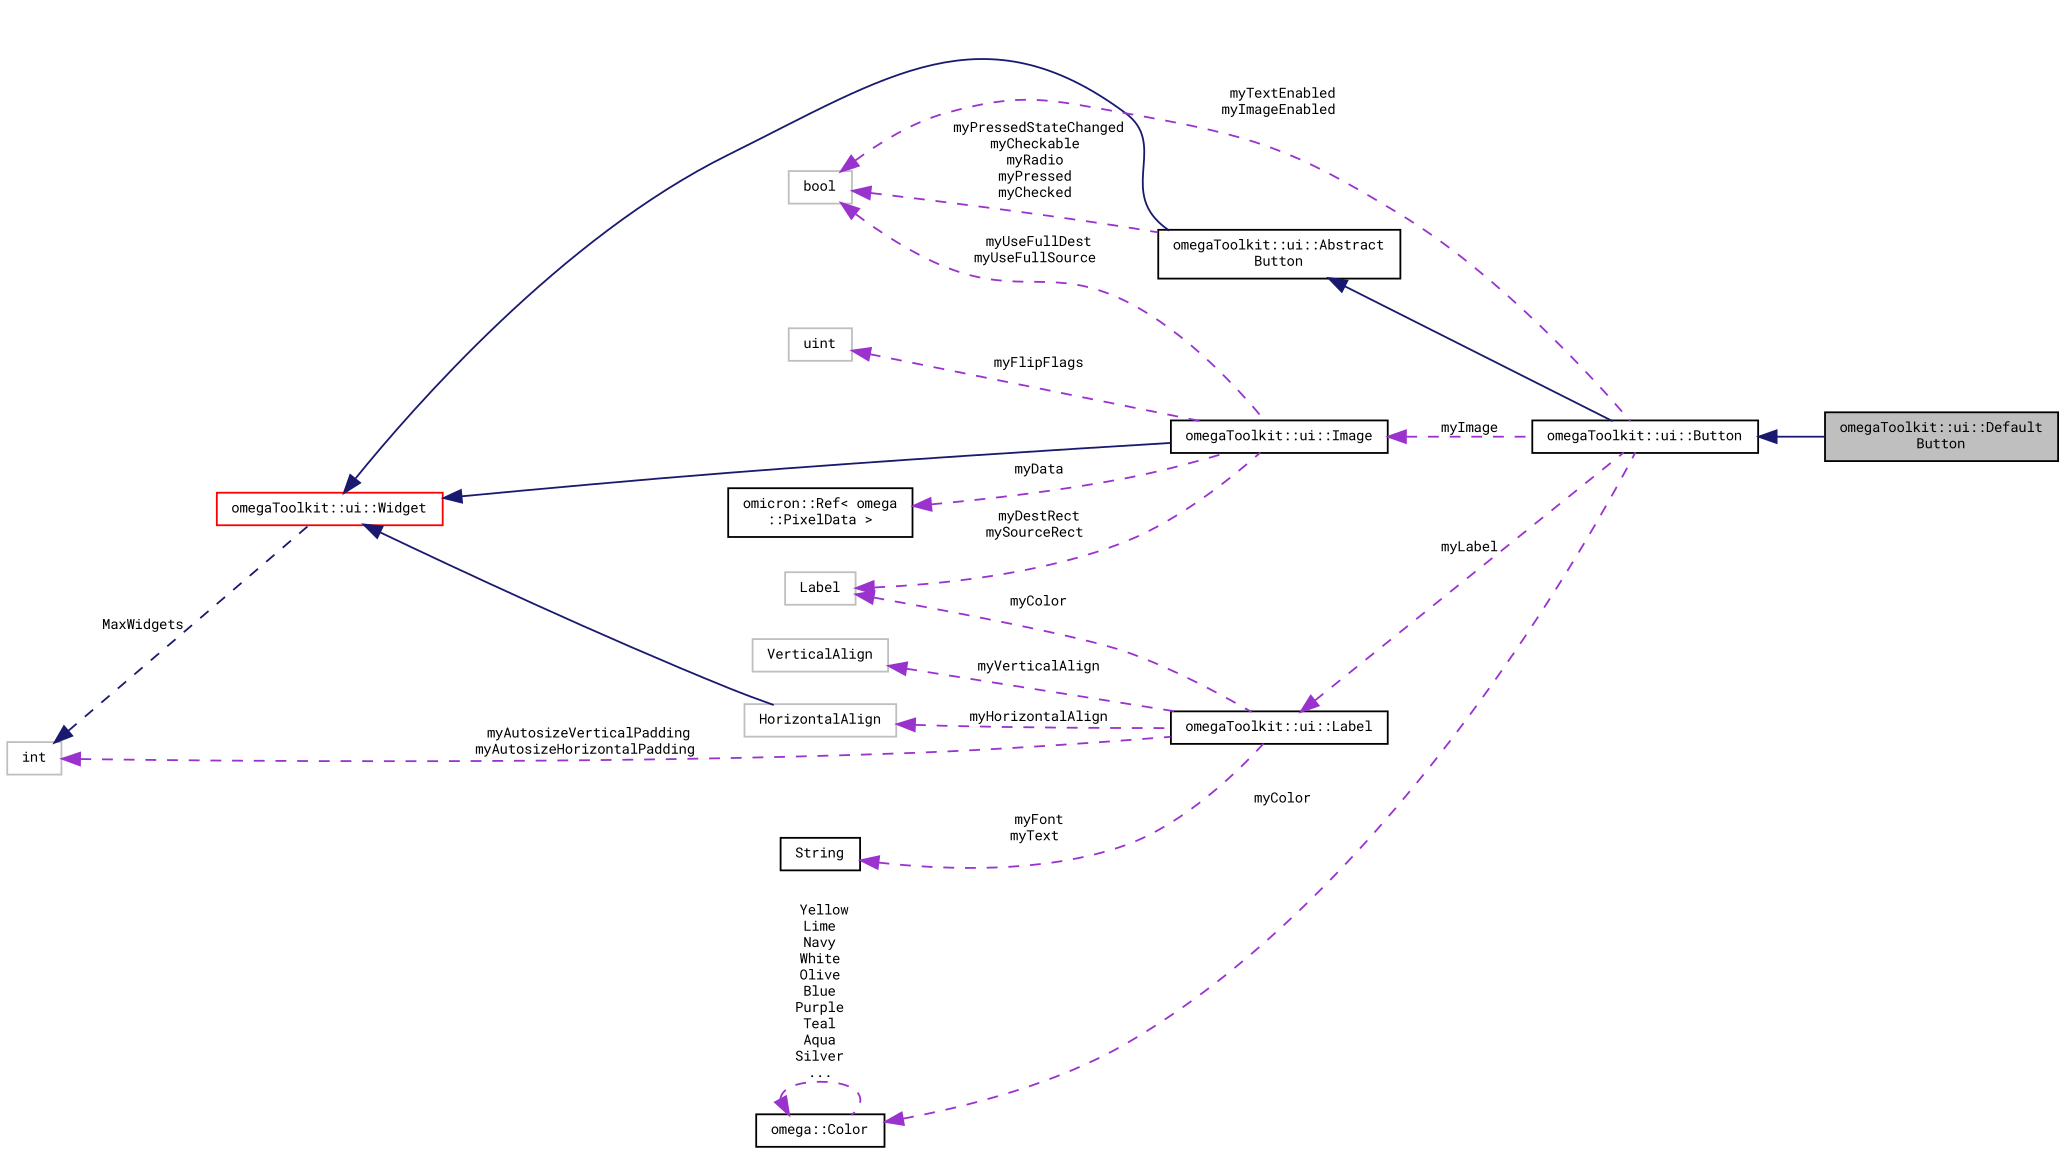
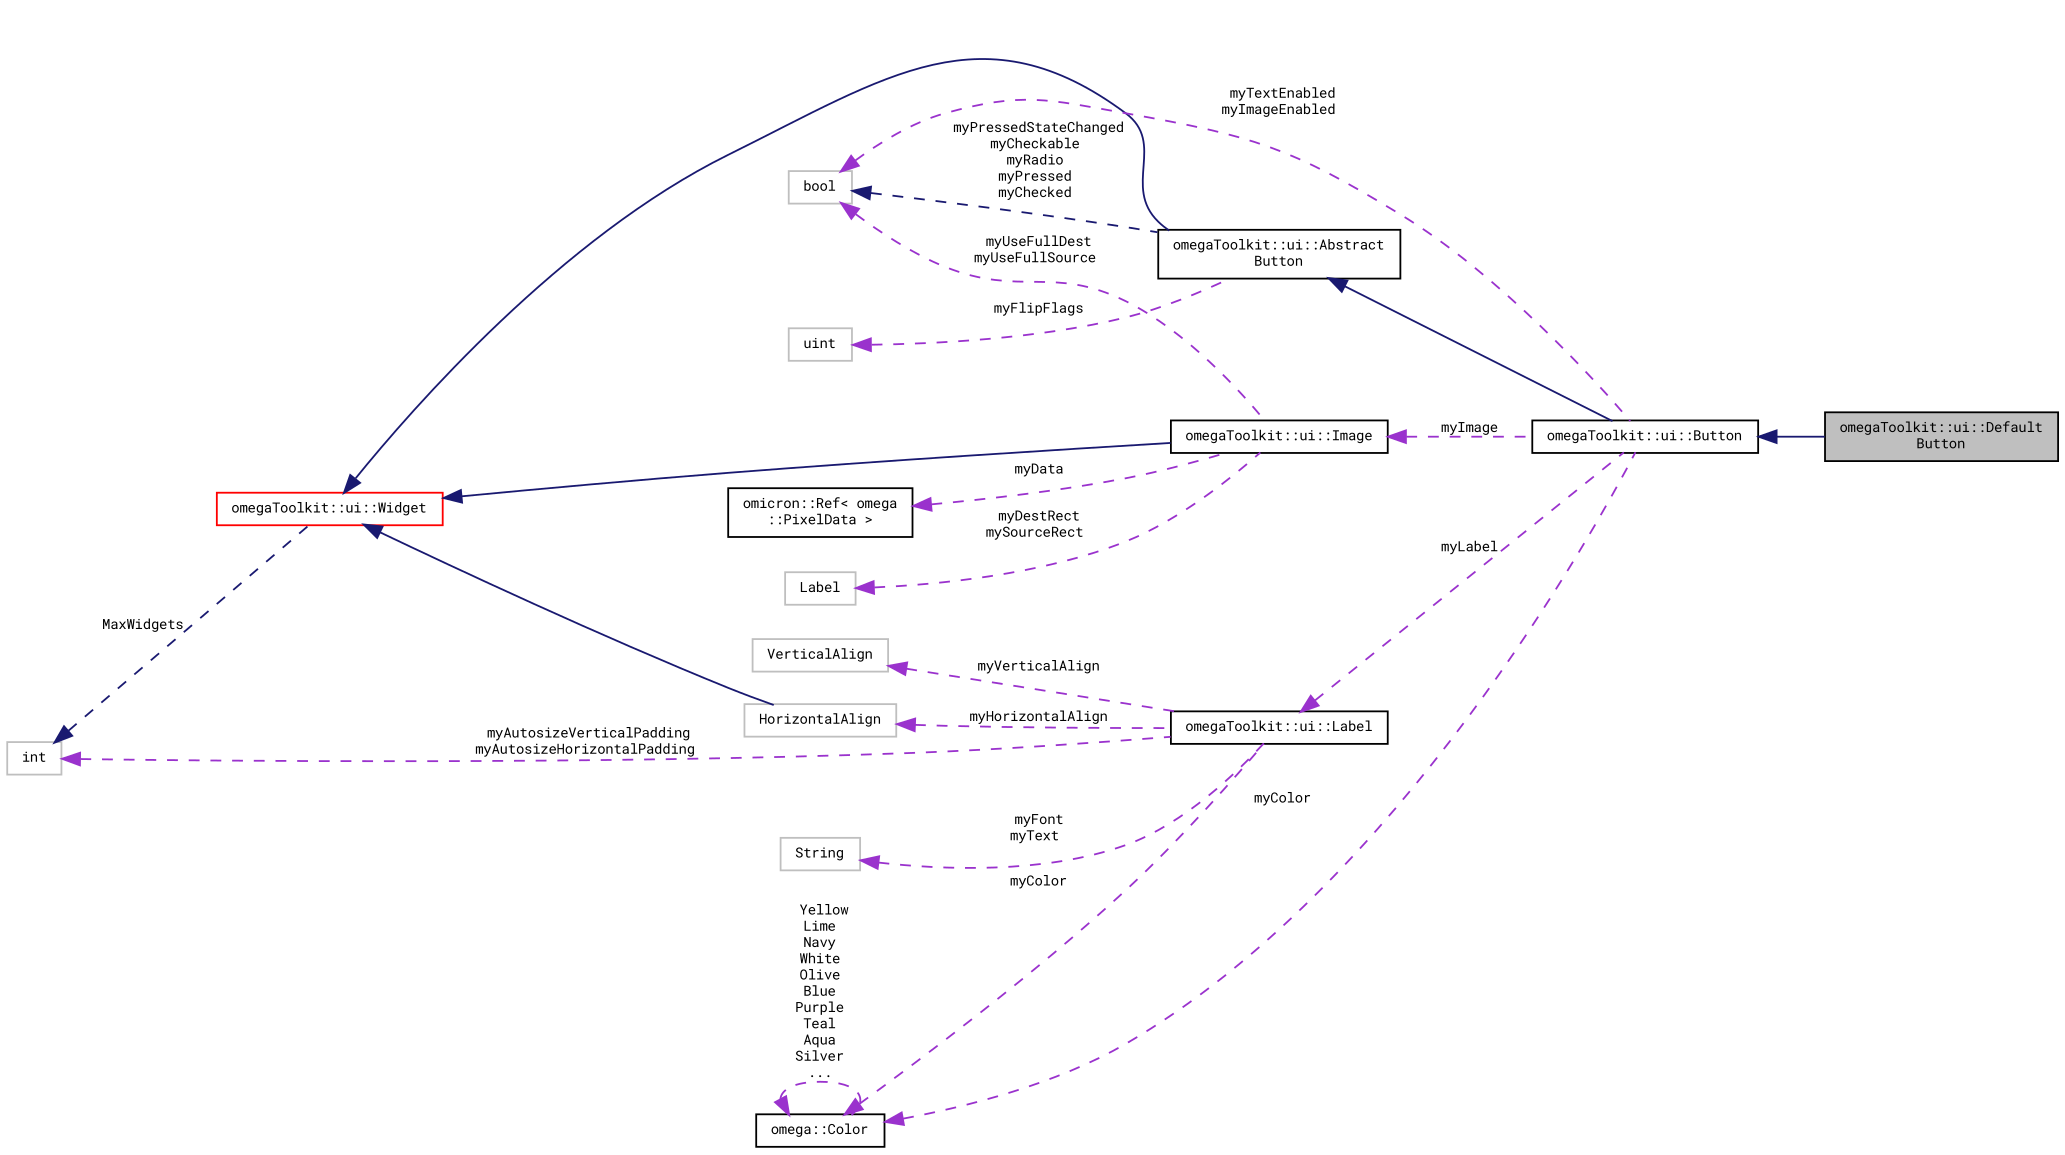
(1014, 211) -> (1014, 211)
(1035, 388) -> (1055, 331)
(1069, 636) -> (1073, 937)
(820, 854) -> (820, 854)
